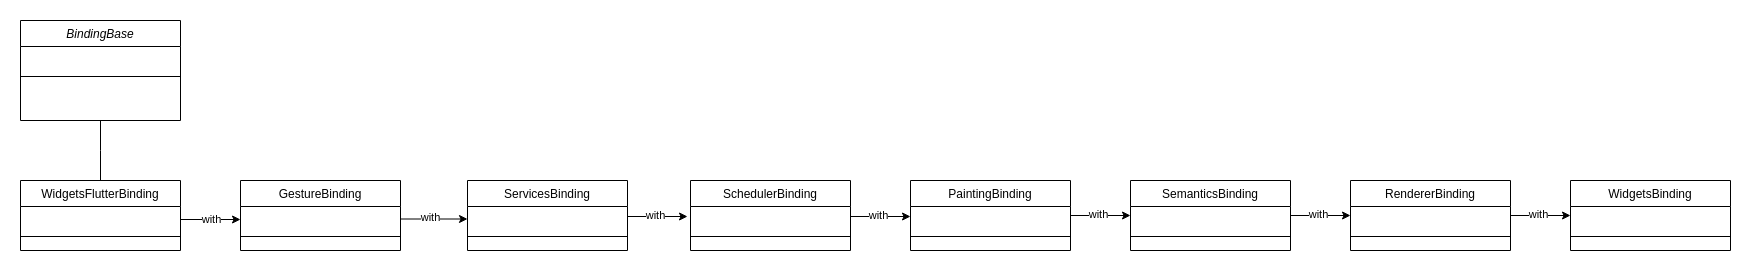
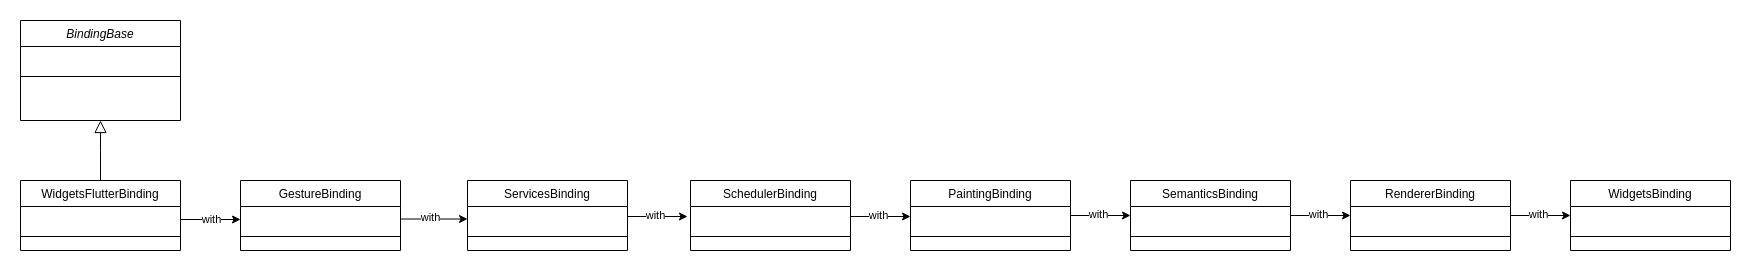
(101, 129) -> (101, 134)
